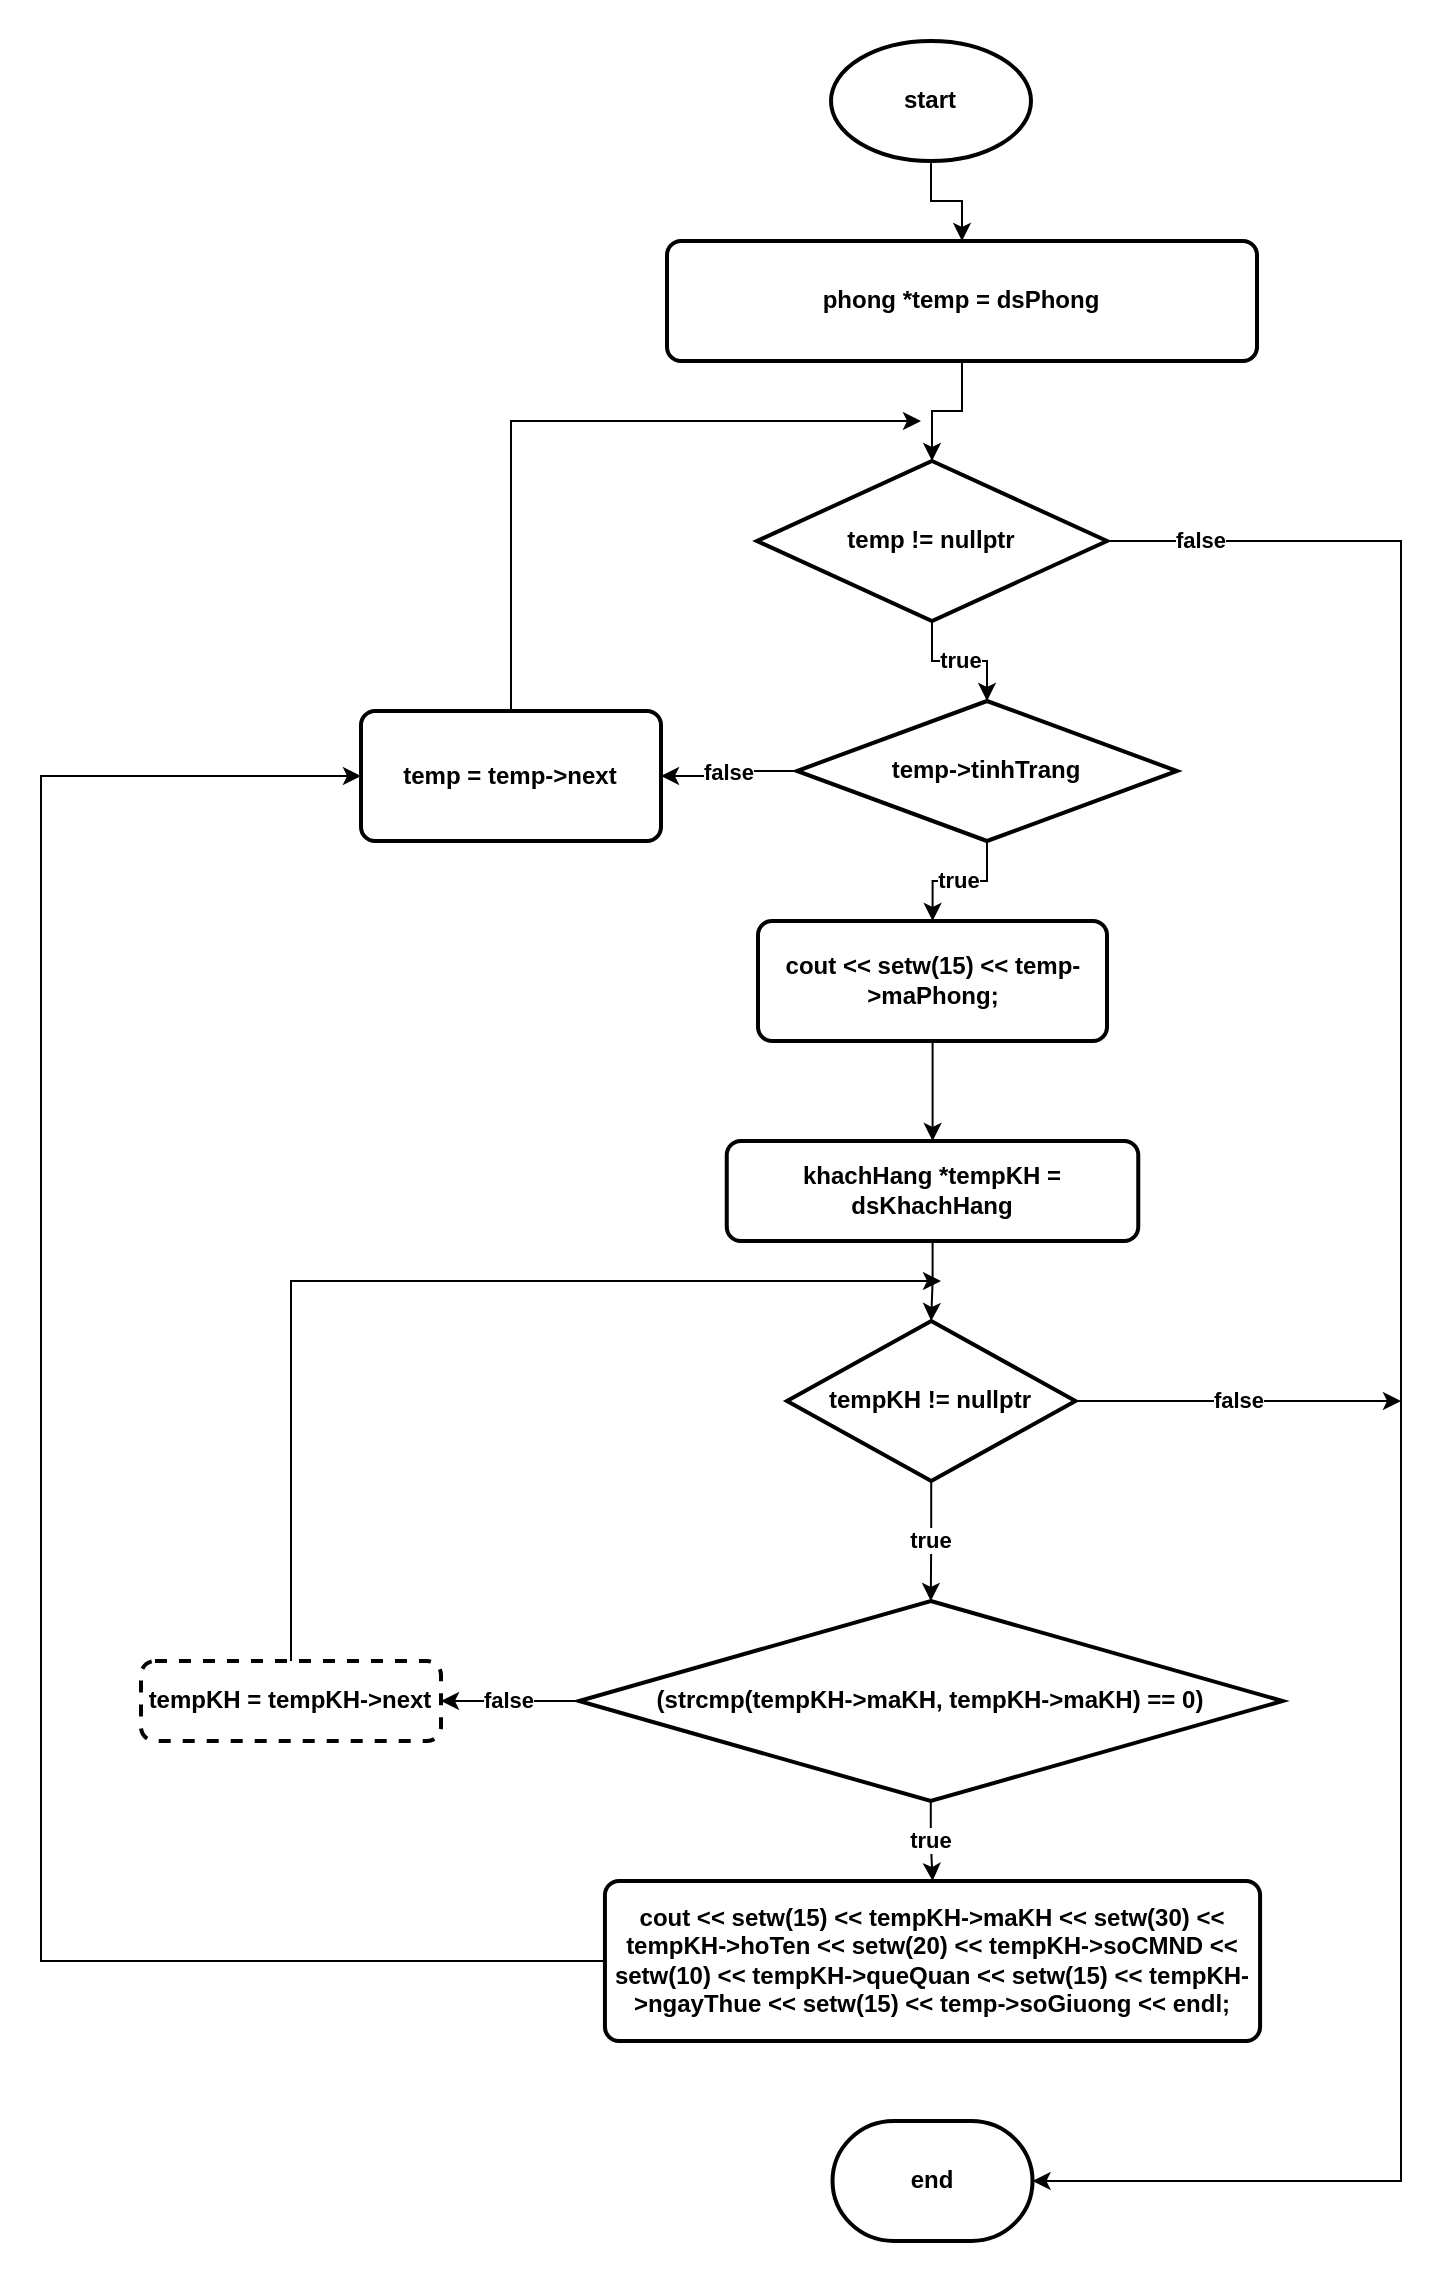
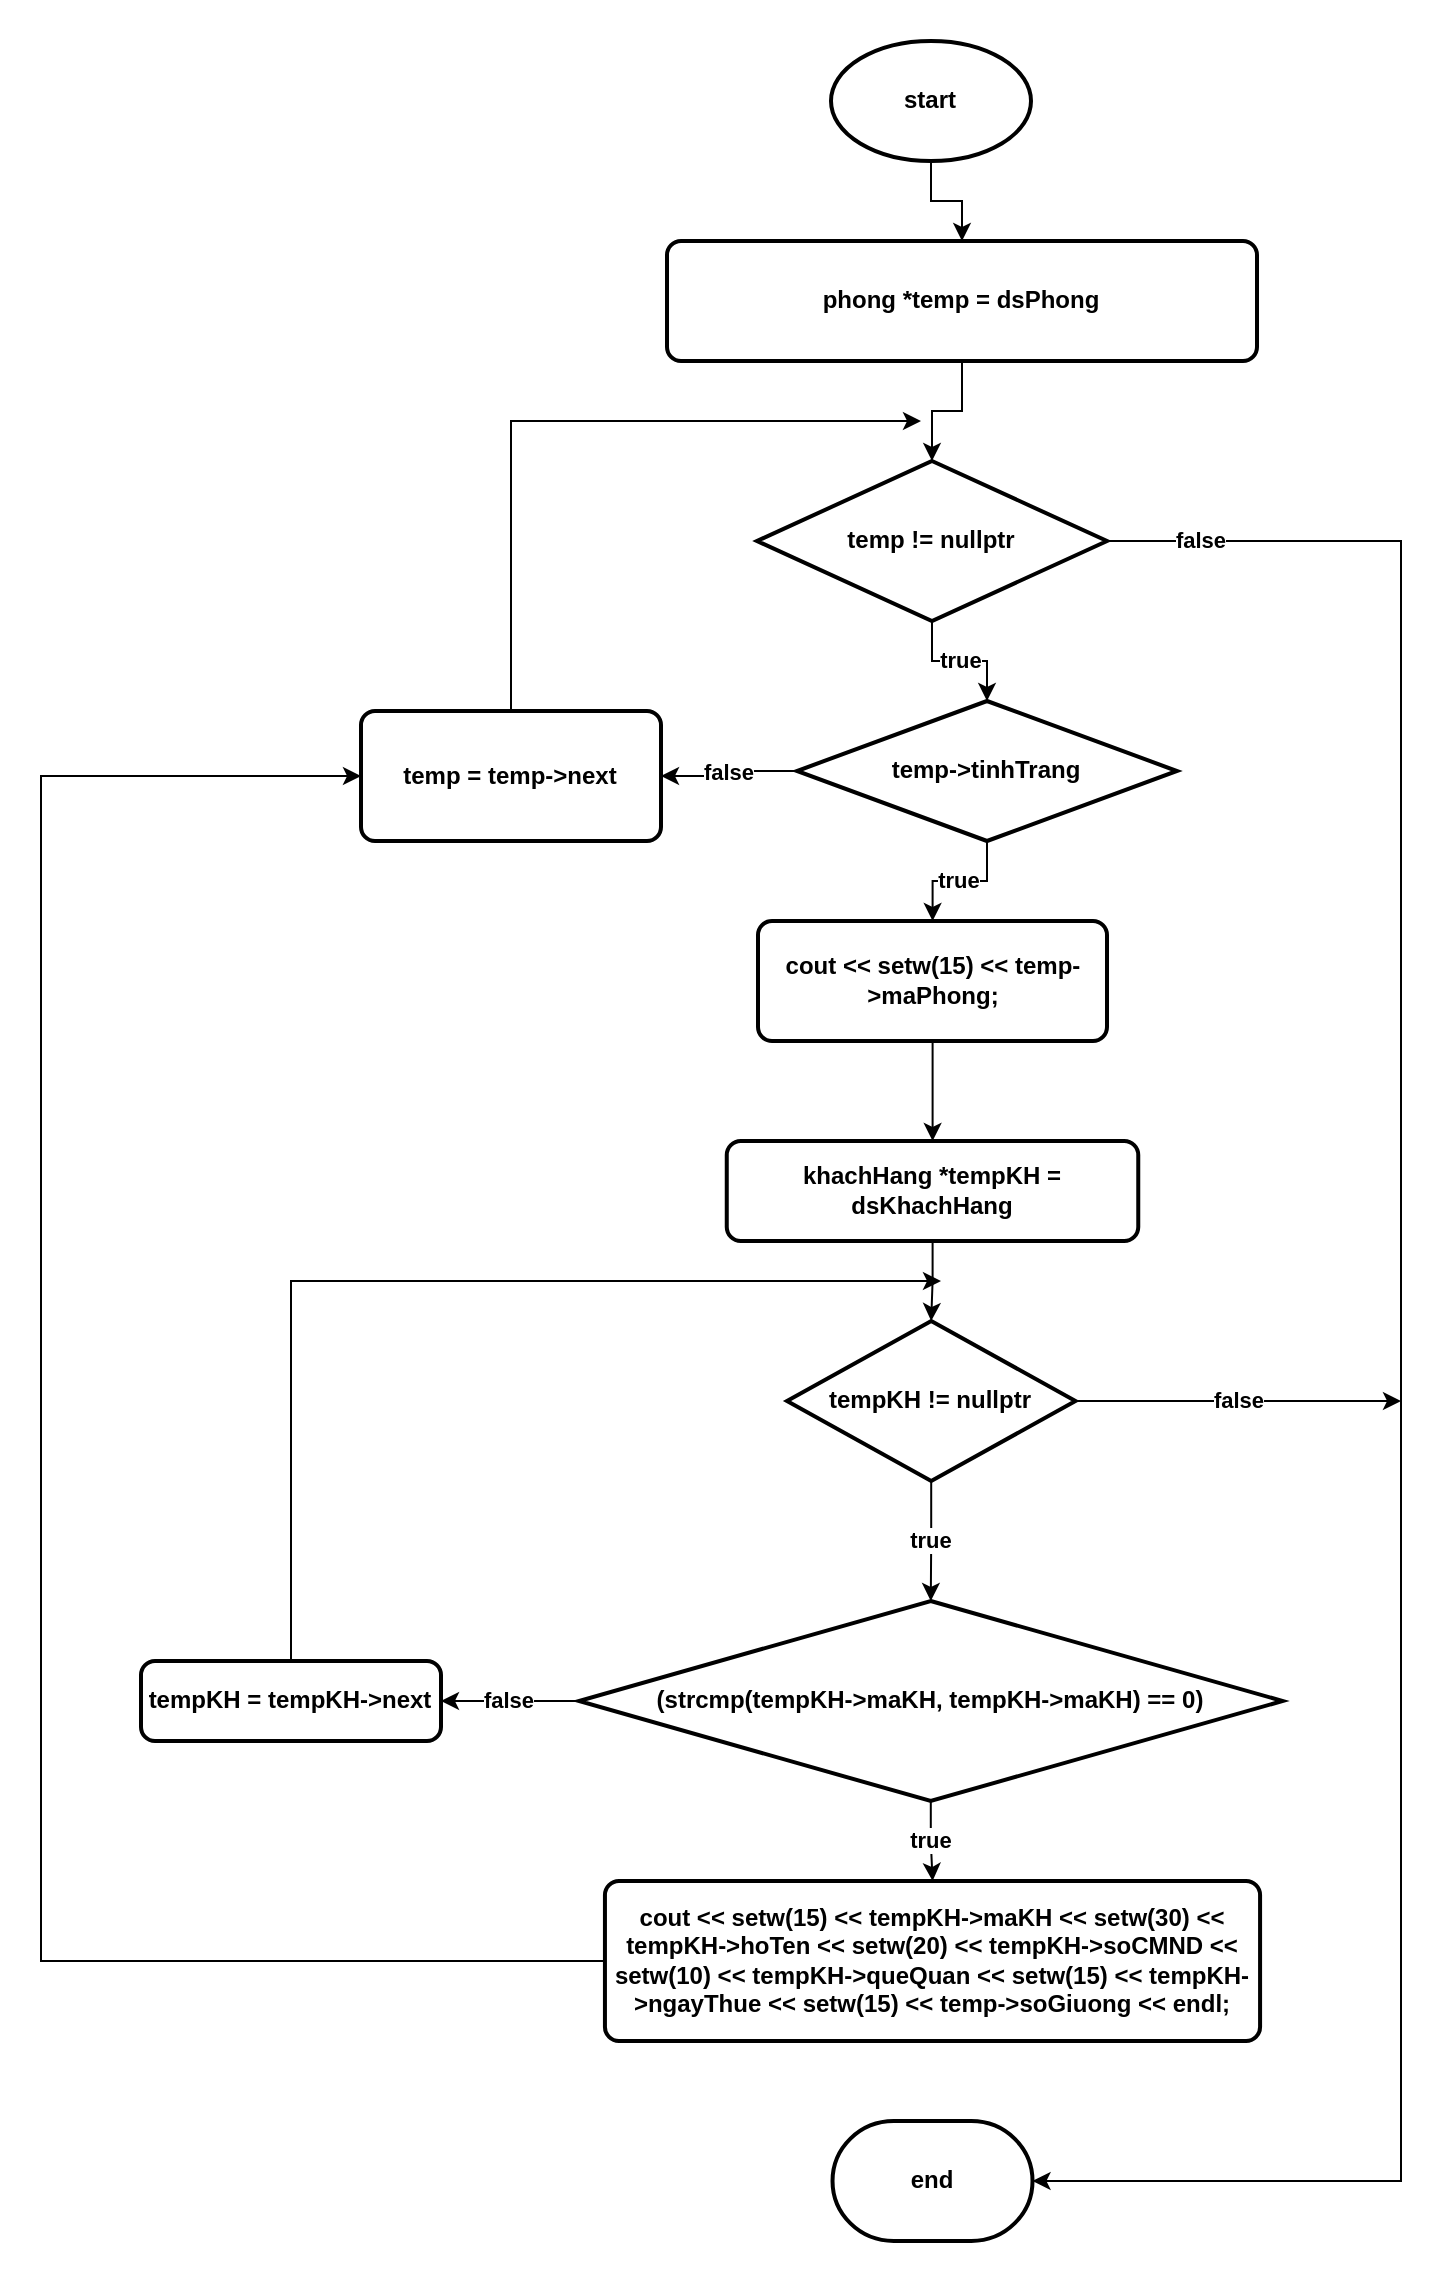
(291, 1701) -> (291, 1701)
